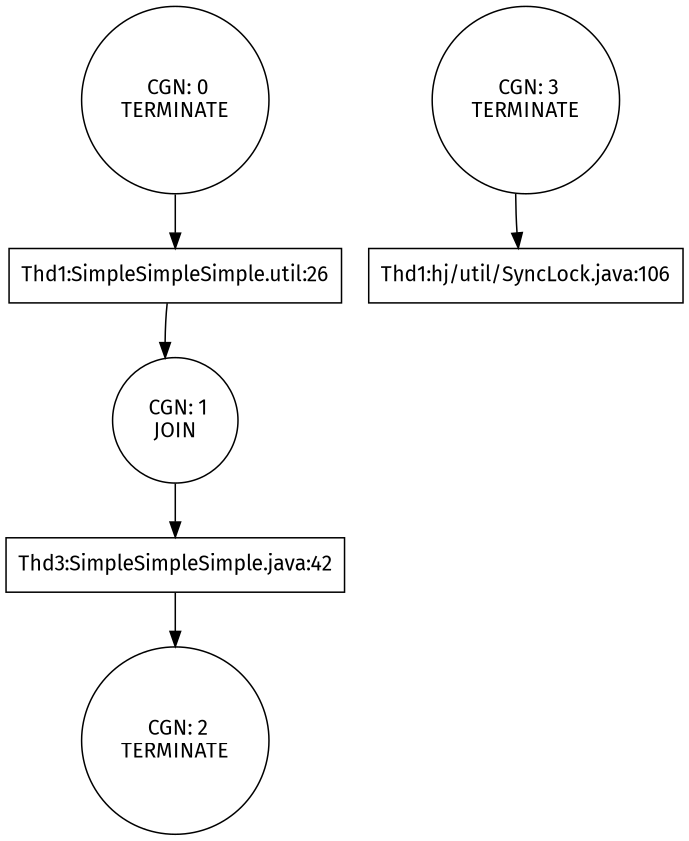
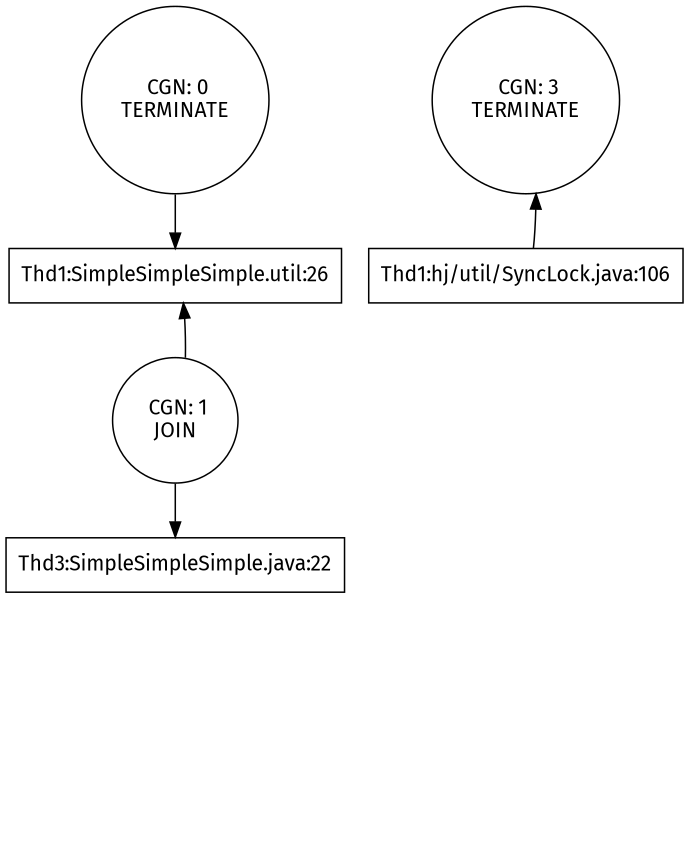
(516, 213) -> (535, 229)
(166, 323) -> (185, 338)
(175, 565) -> (175, 565)
(175, 741) -> none
